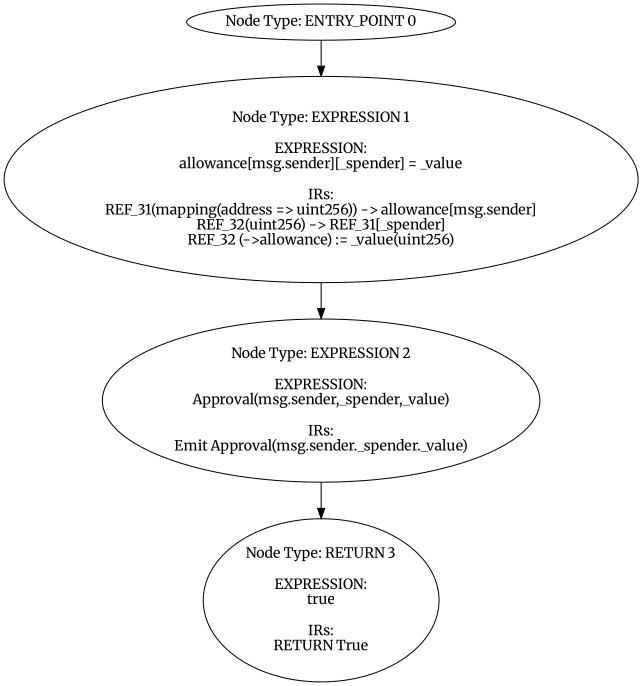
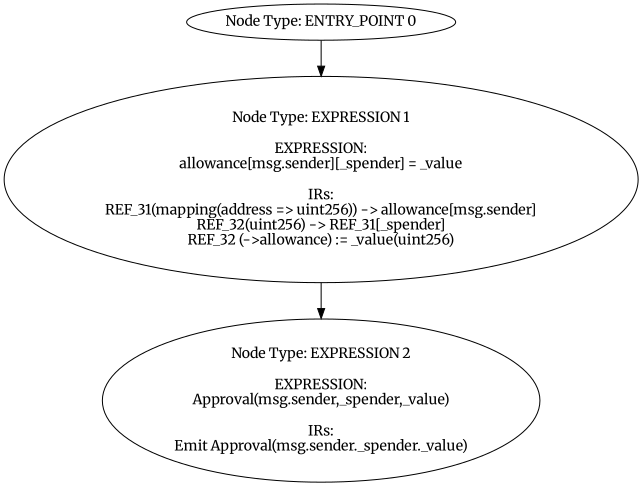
(321, 600) -> none
